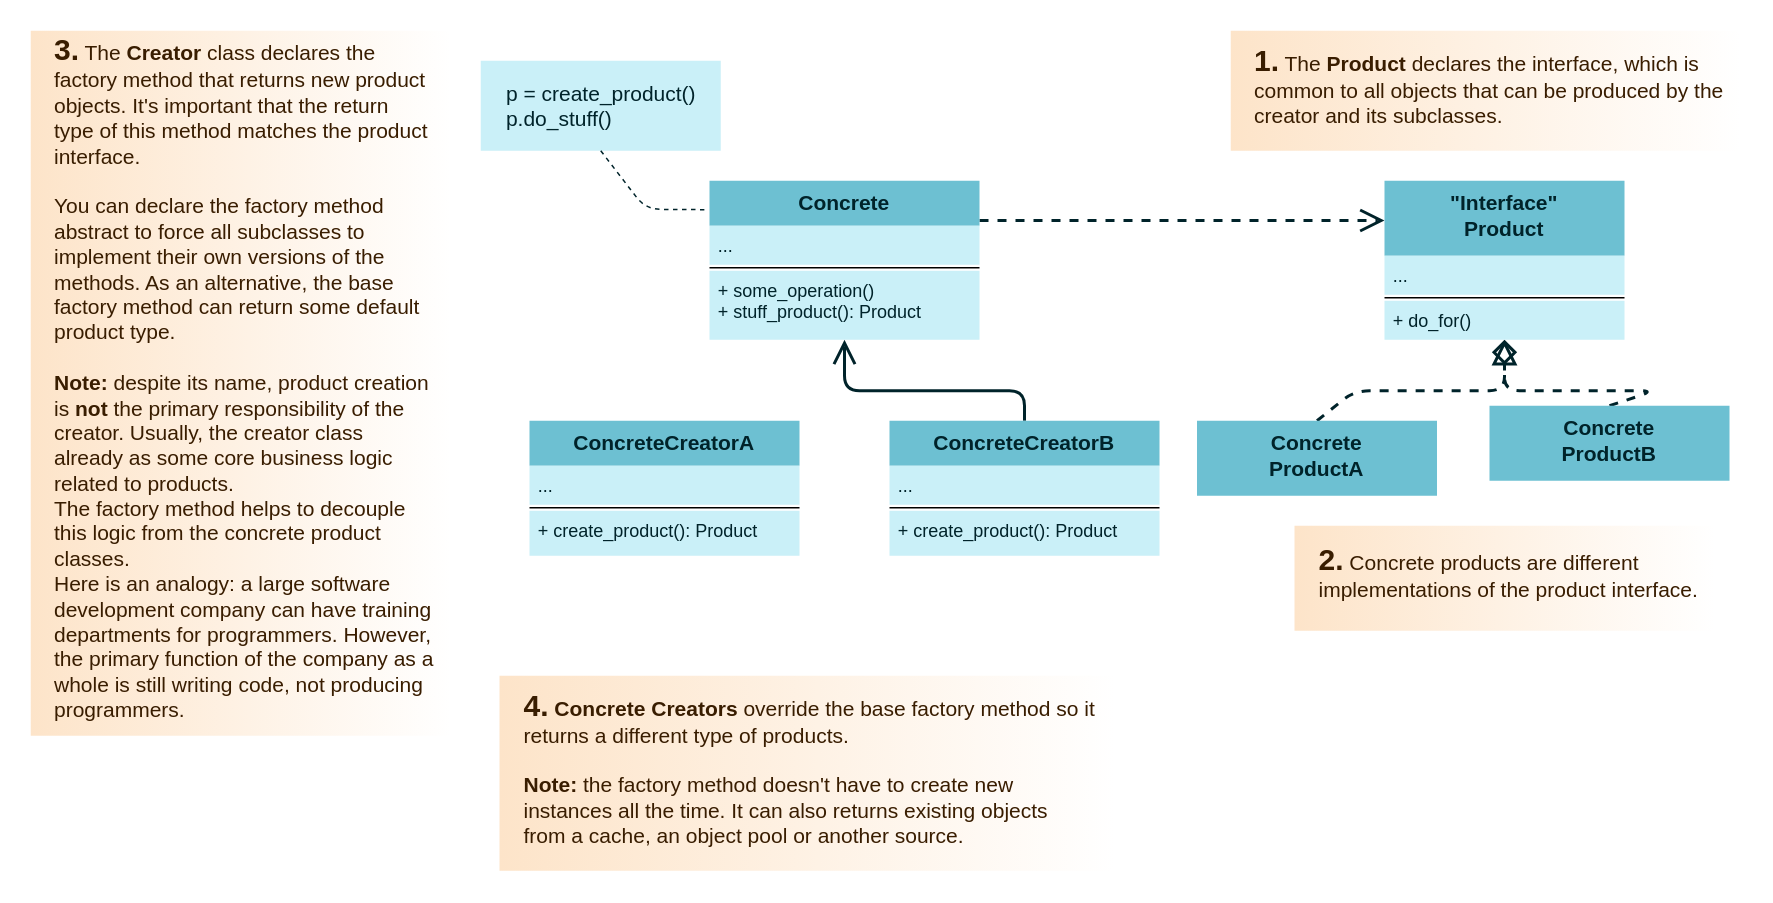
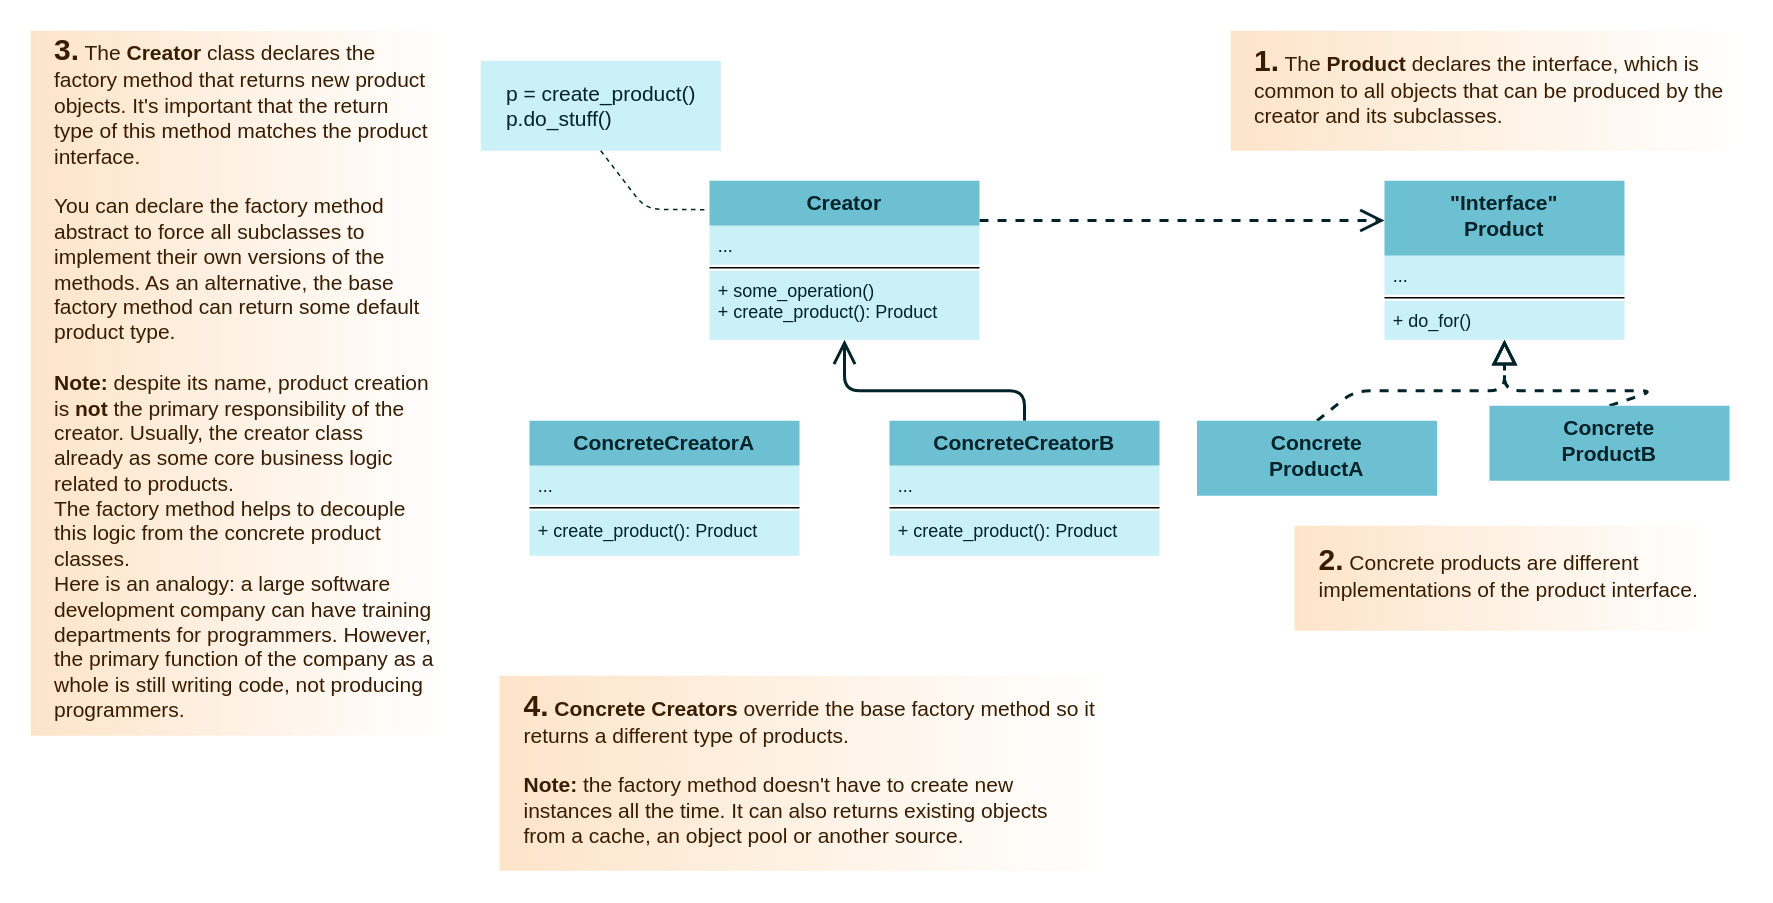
(844, 203) -> (844, 203)
(804, 291) -> (804, 291)
(1505, 363) -> (1497, 390)
